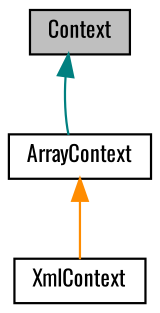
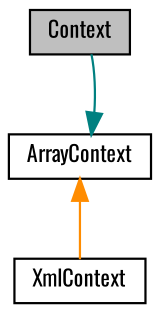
(65, 106) -> (95, 83)
